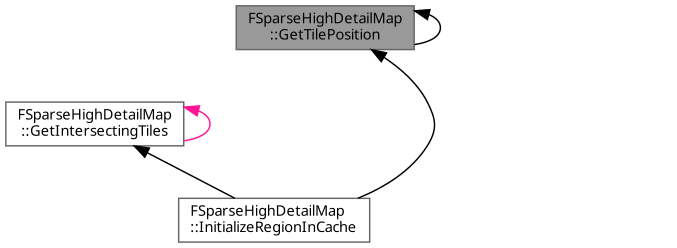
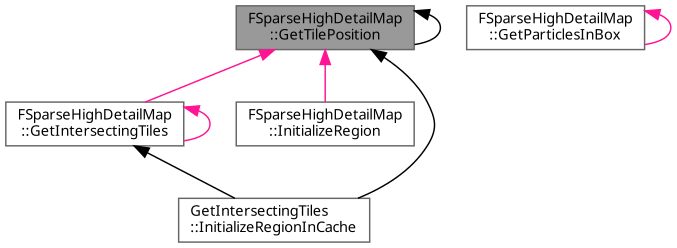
none -> (556, 28)
none -> (203, 79)
none -> (325, 124)
(274, 220) -> (274, 220)
